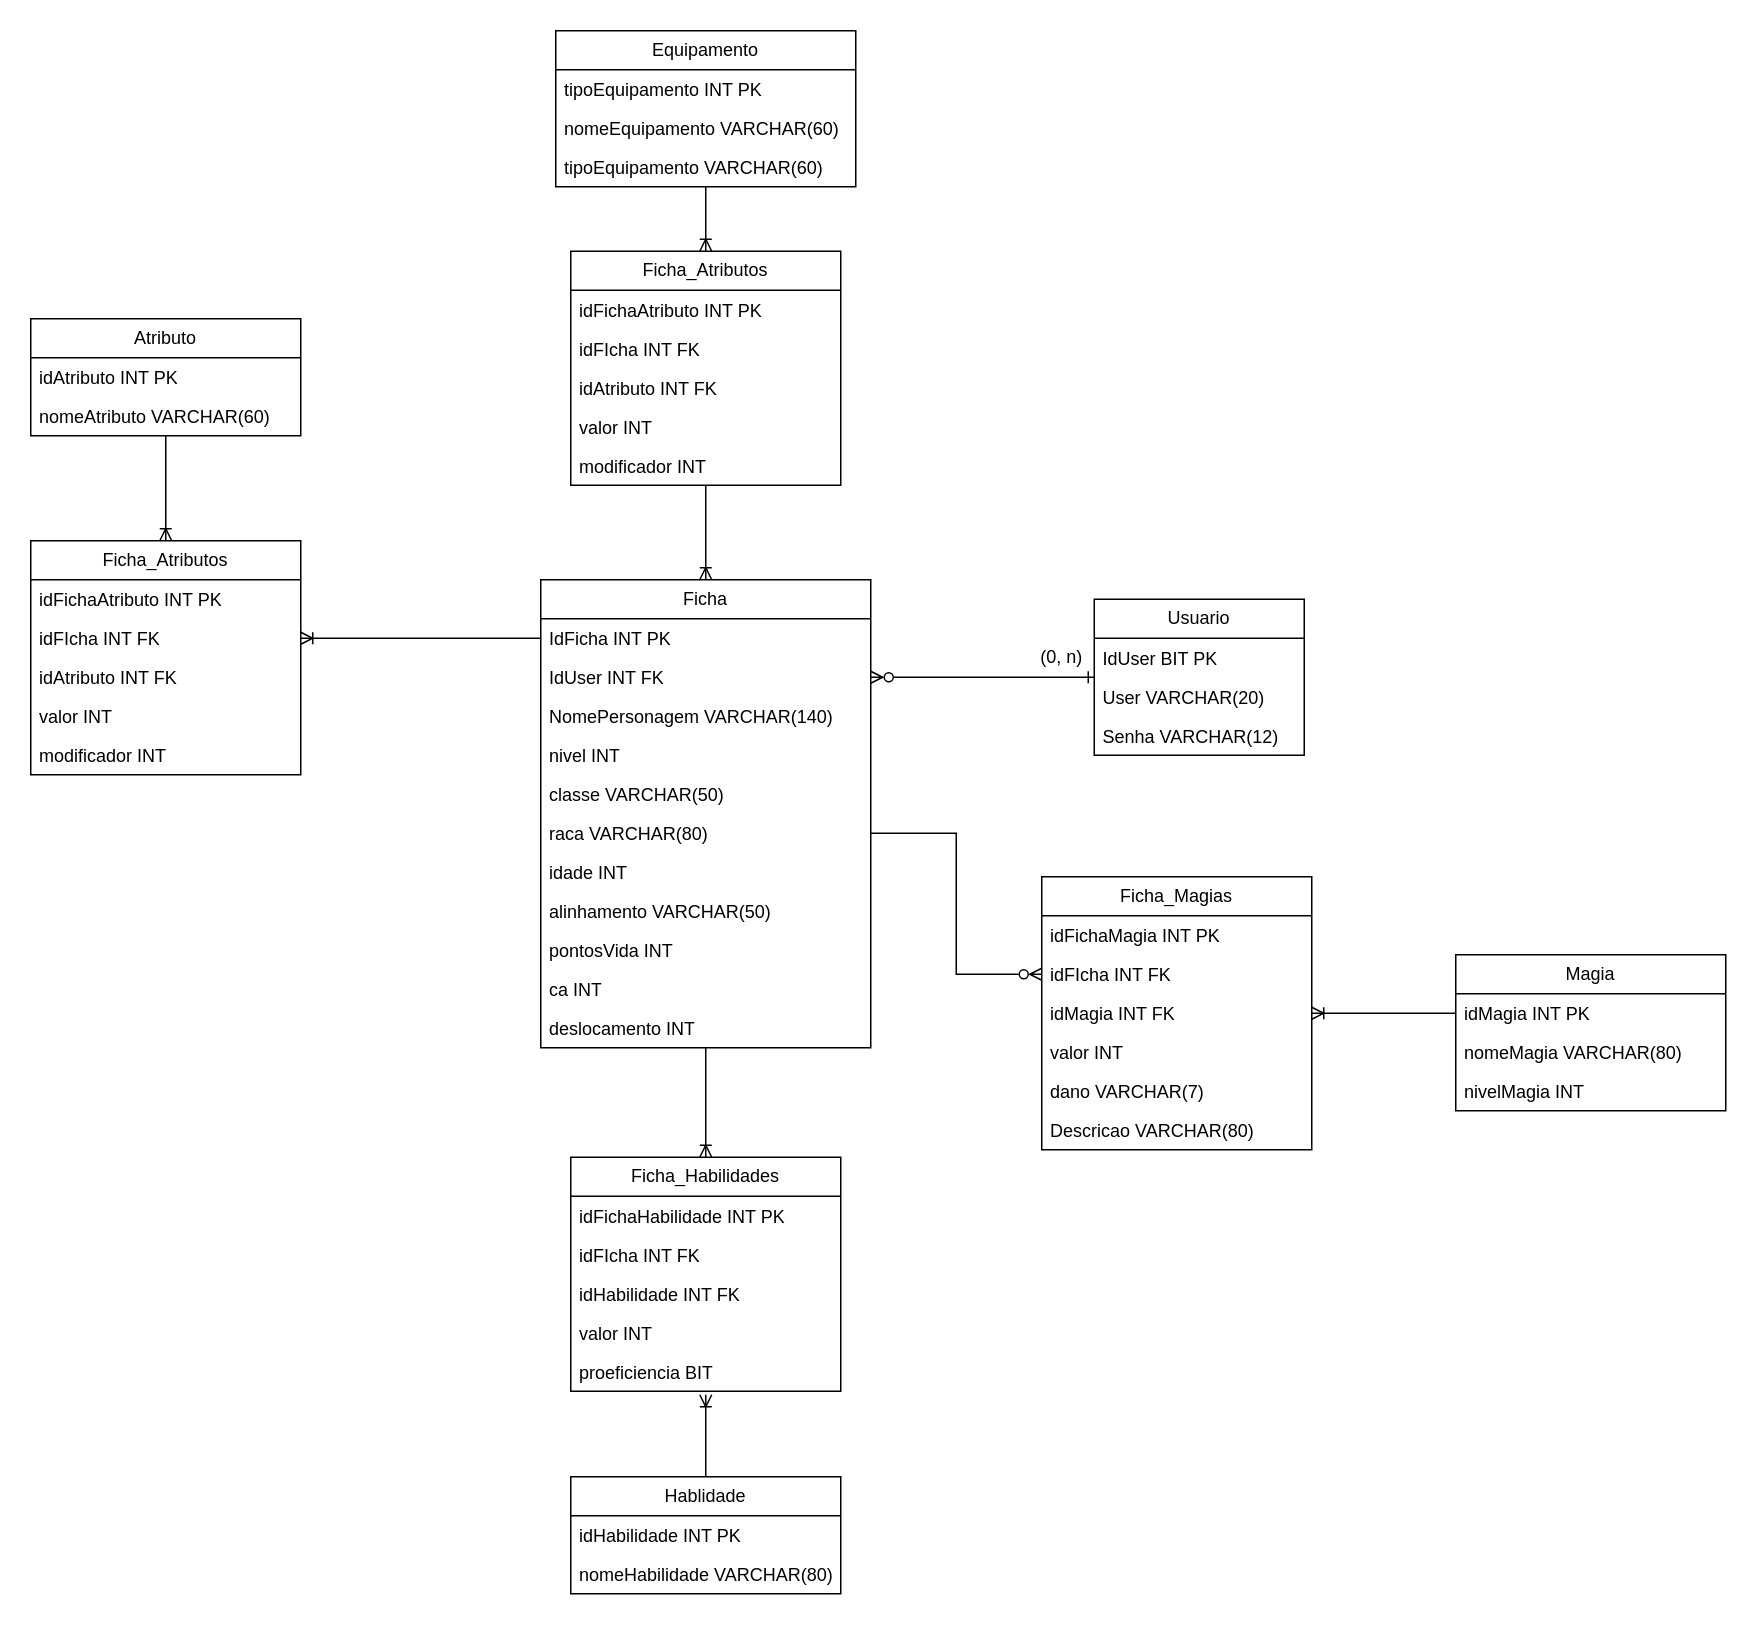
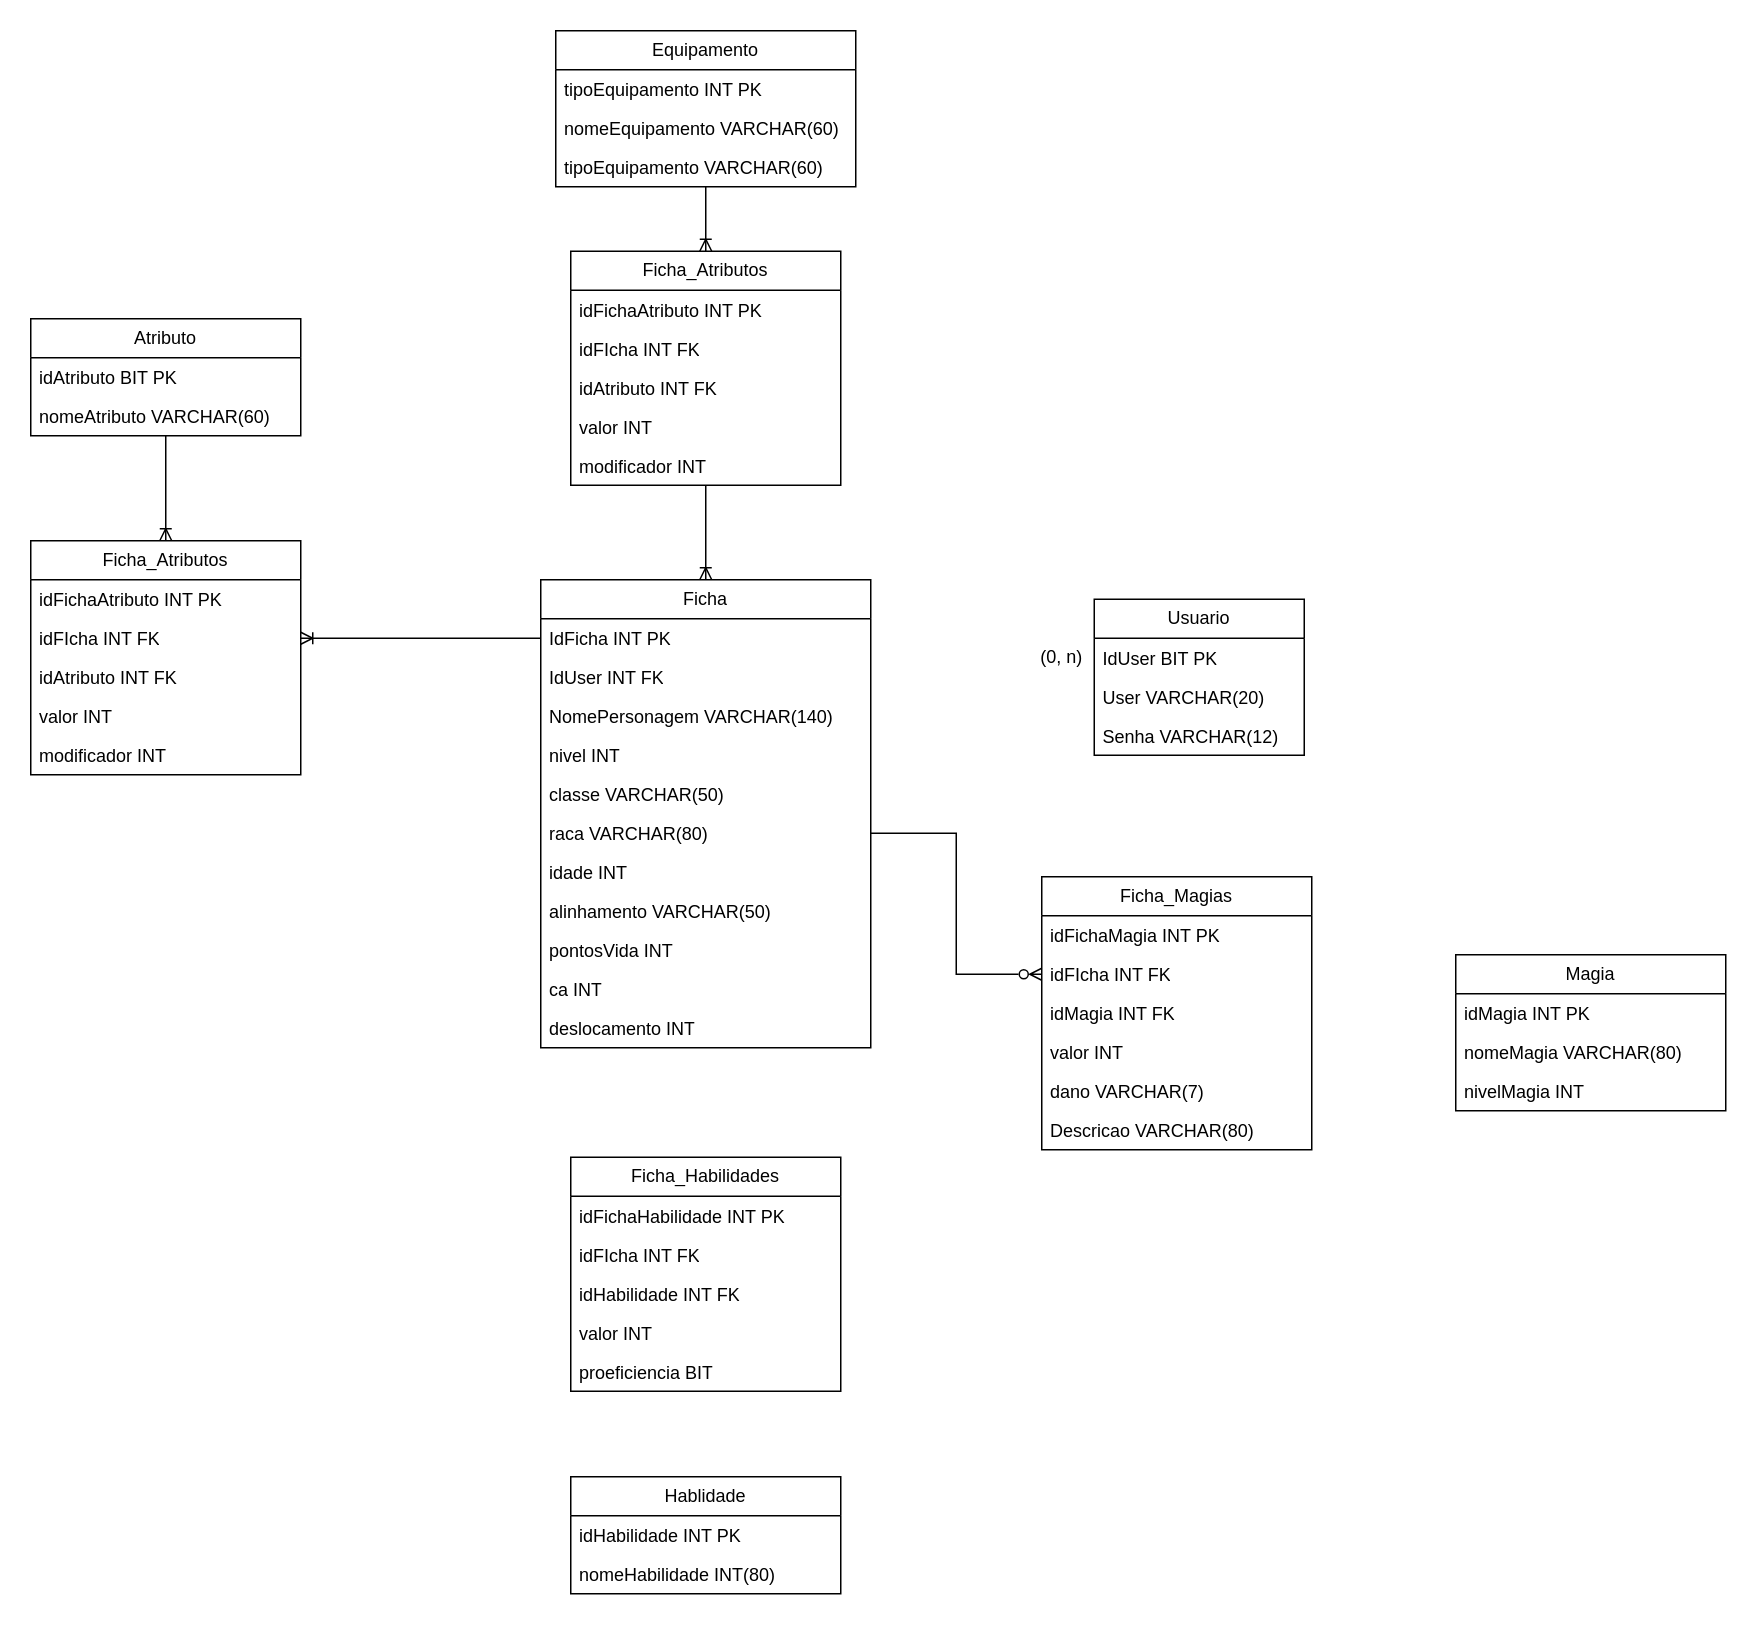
(116, 379) -> (116, 379)
(994, 677) -> none
(1384, 1013) -> none
(706, 1101) -> none
(706, 1435) -> none
(704, 1576) -> (684, 1576)
